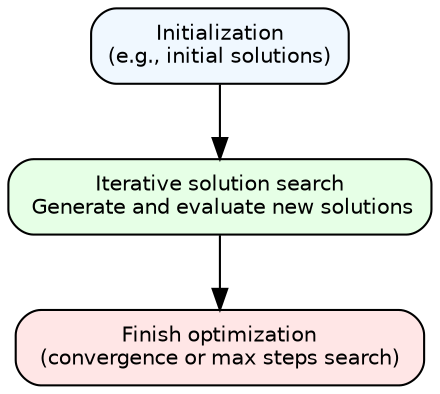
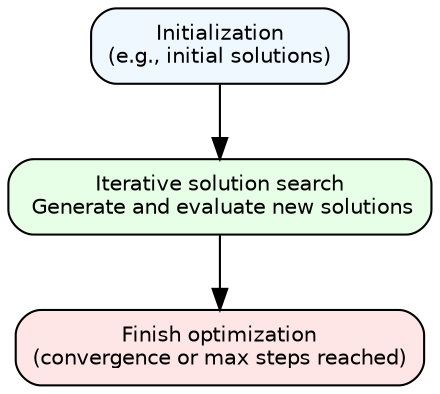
(220, 348) -> (220, 348)
